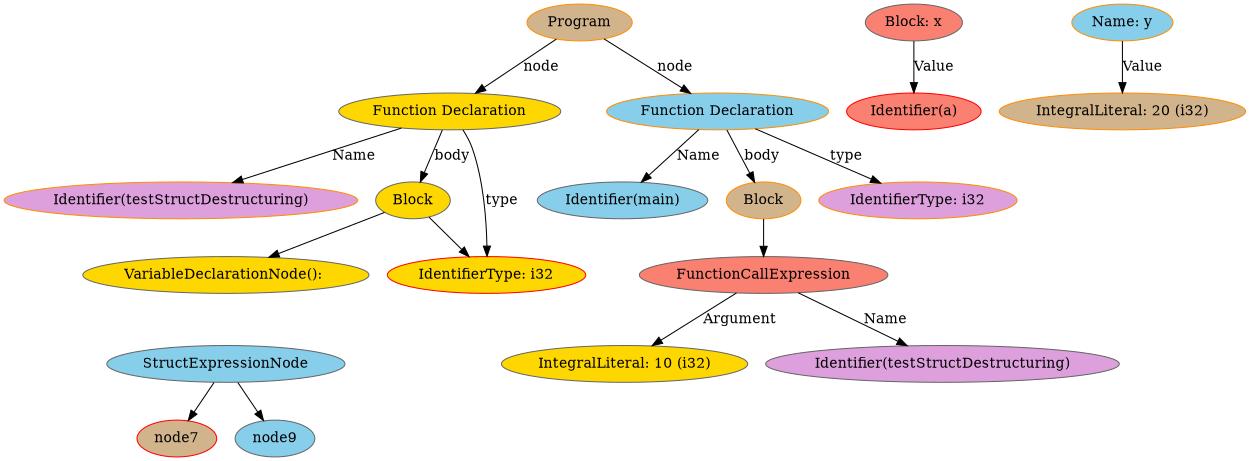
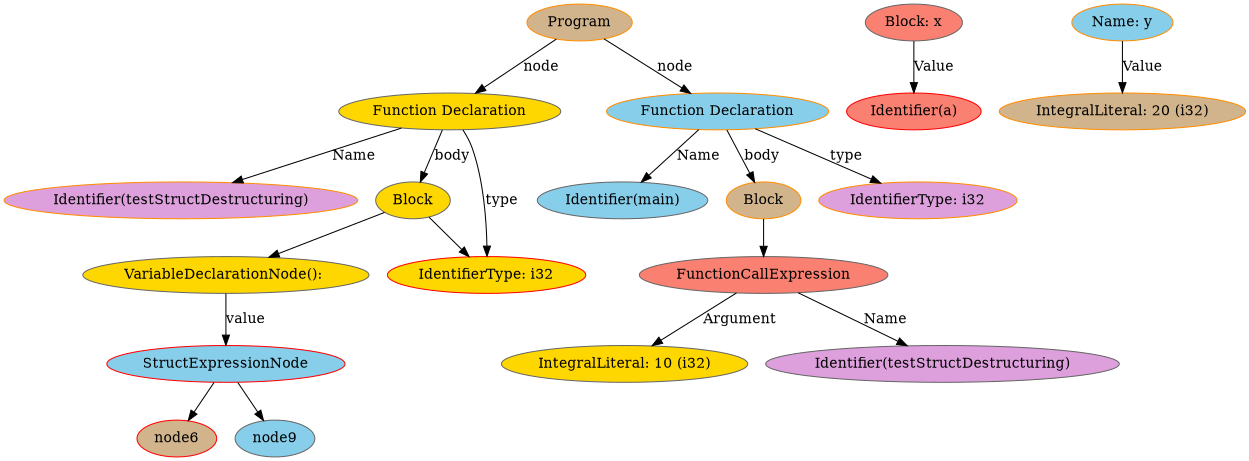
none -> (226, 314)
(226, 364) -> (226, 364)
(177, 439) -> (177, 439)
